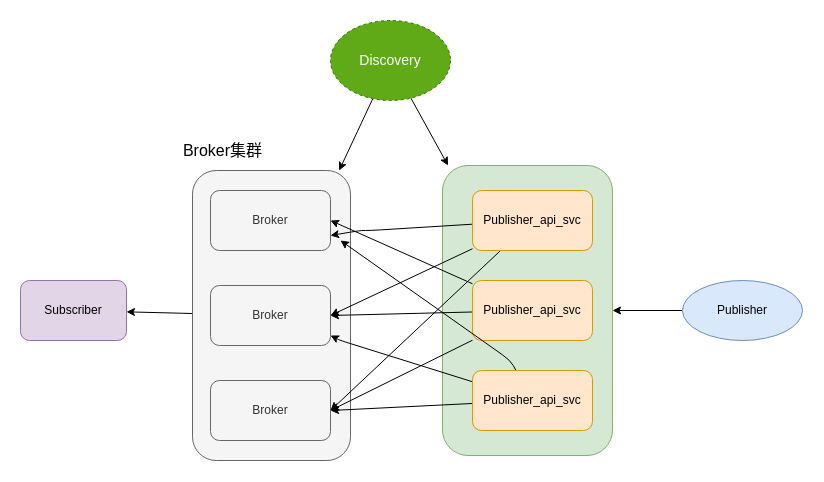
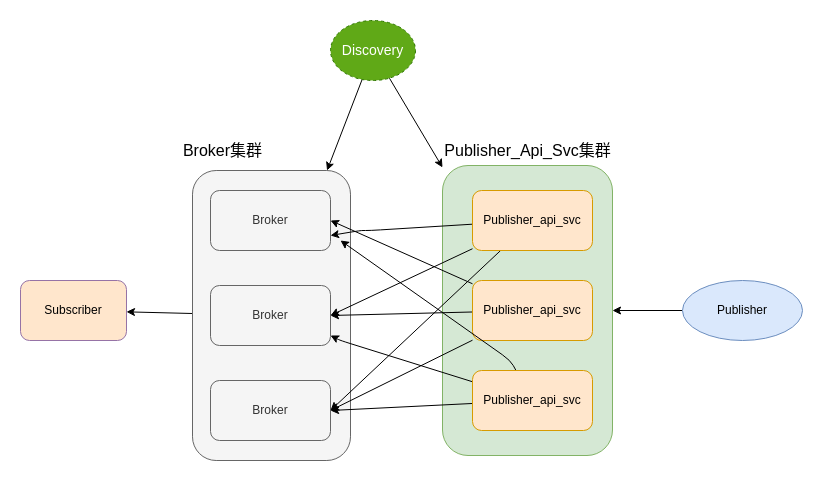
(391, 61) -> (373, 51)
none -> (528, 151)
(74, 311) -> (74, 311)
